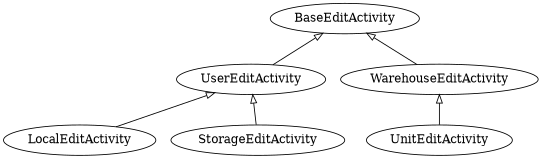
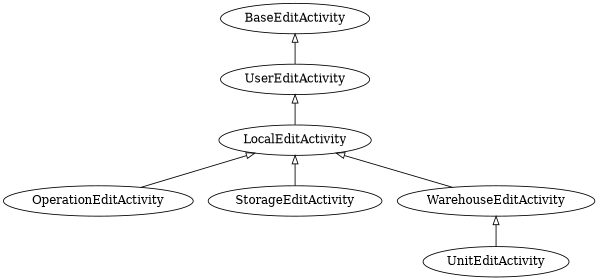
(396, 51) -> (398, 171)
(255, 114) -> (295, 175)
none -> (98, 201)
